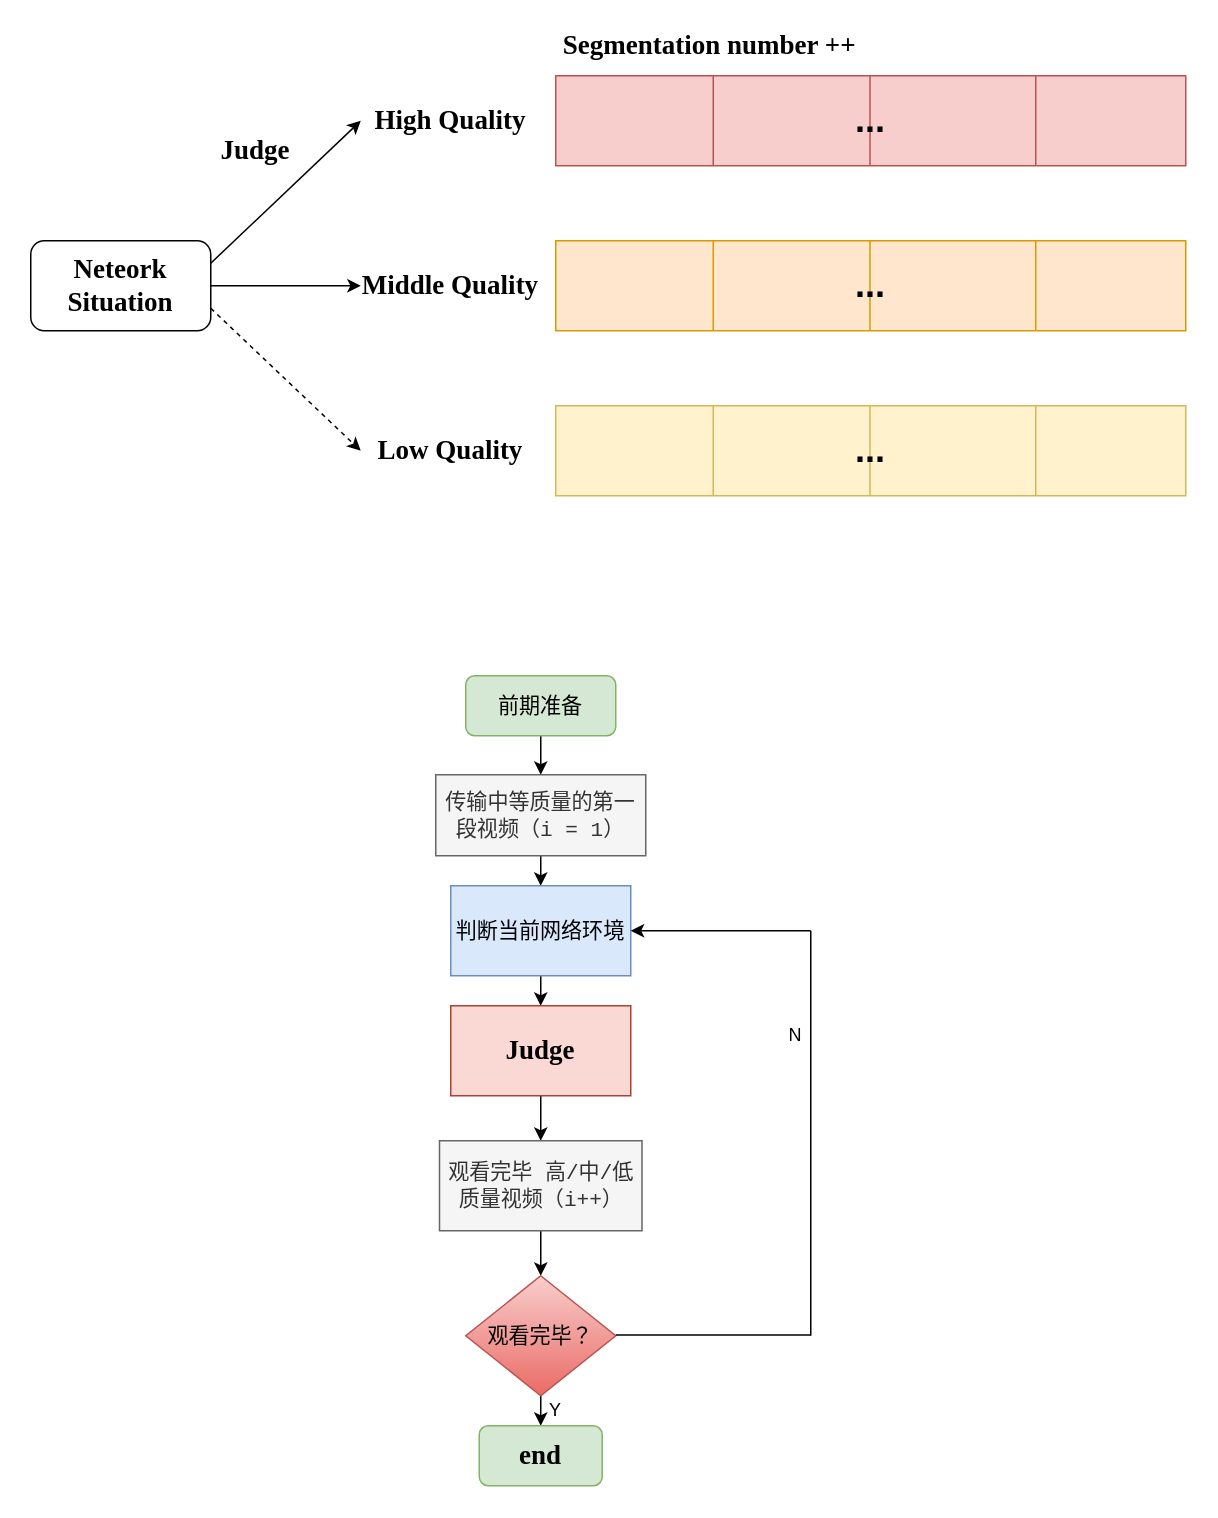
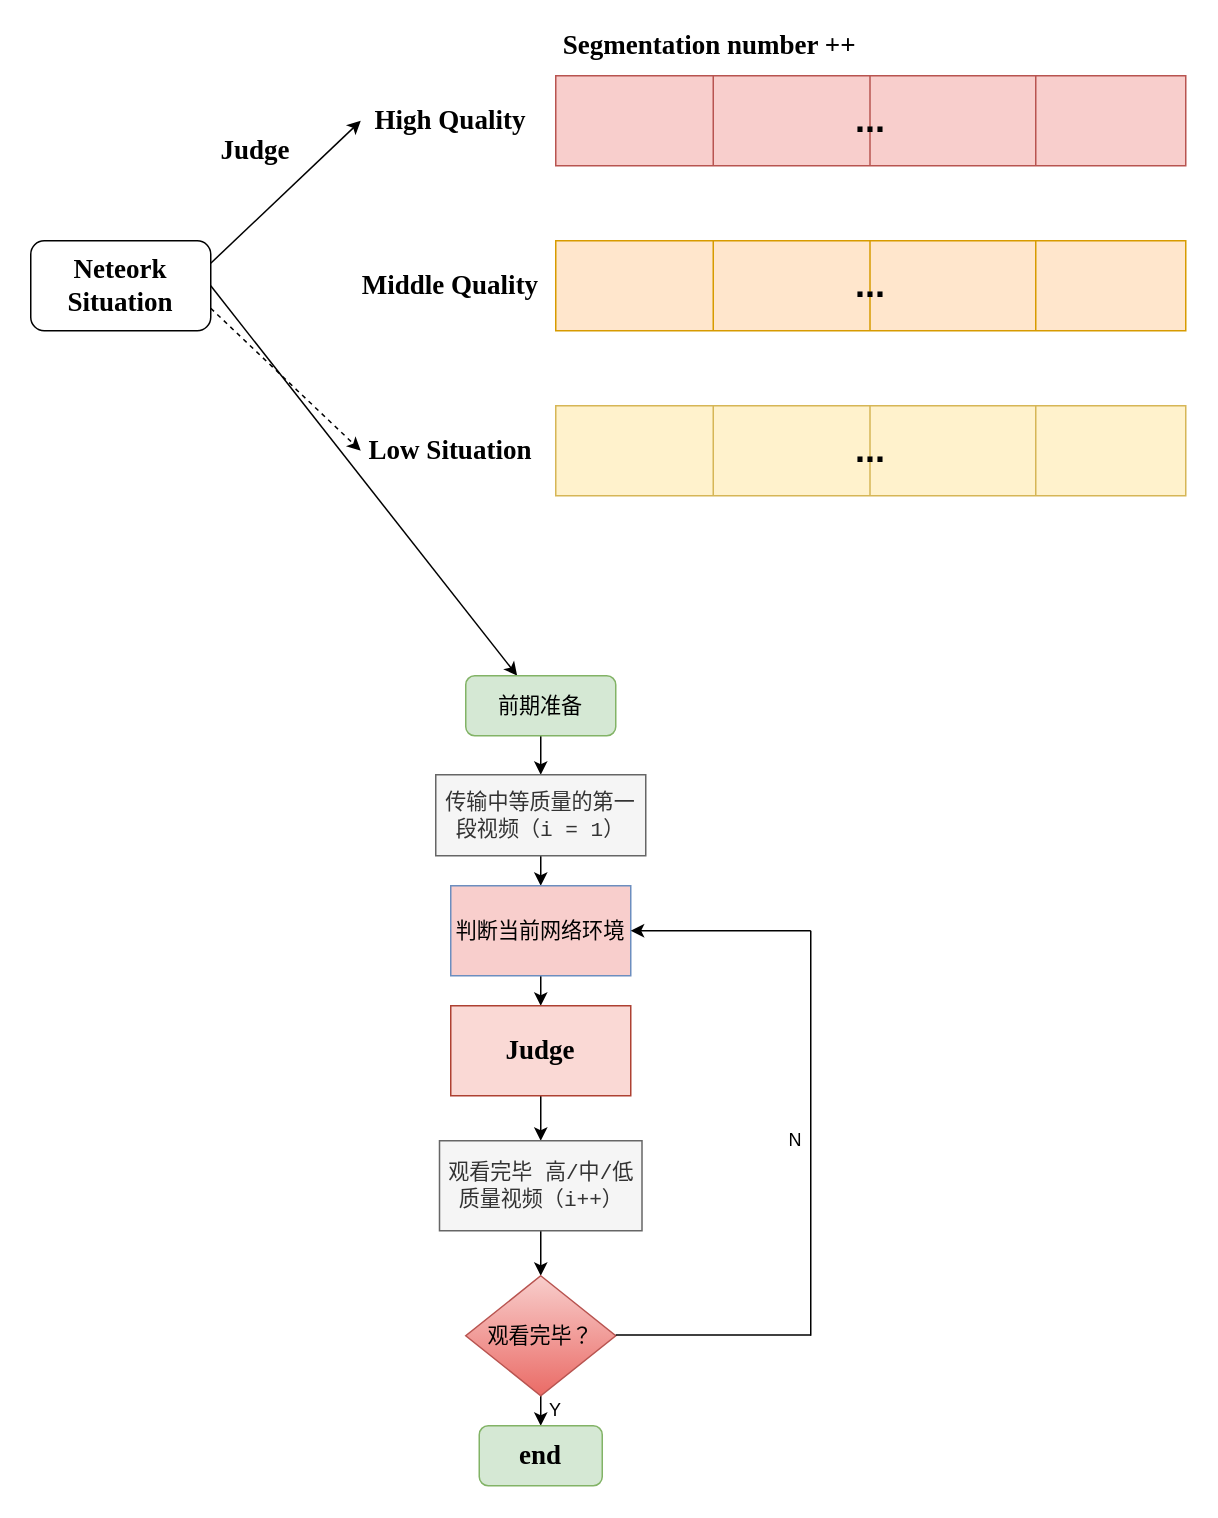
(281, 286) -> (400, 527)
(451, 451) -> (451, 451)
(541, 931) -> (541, 931)
(796, 1036) -> (796, 1141)
